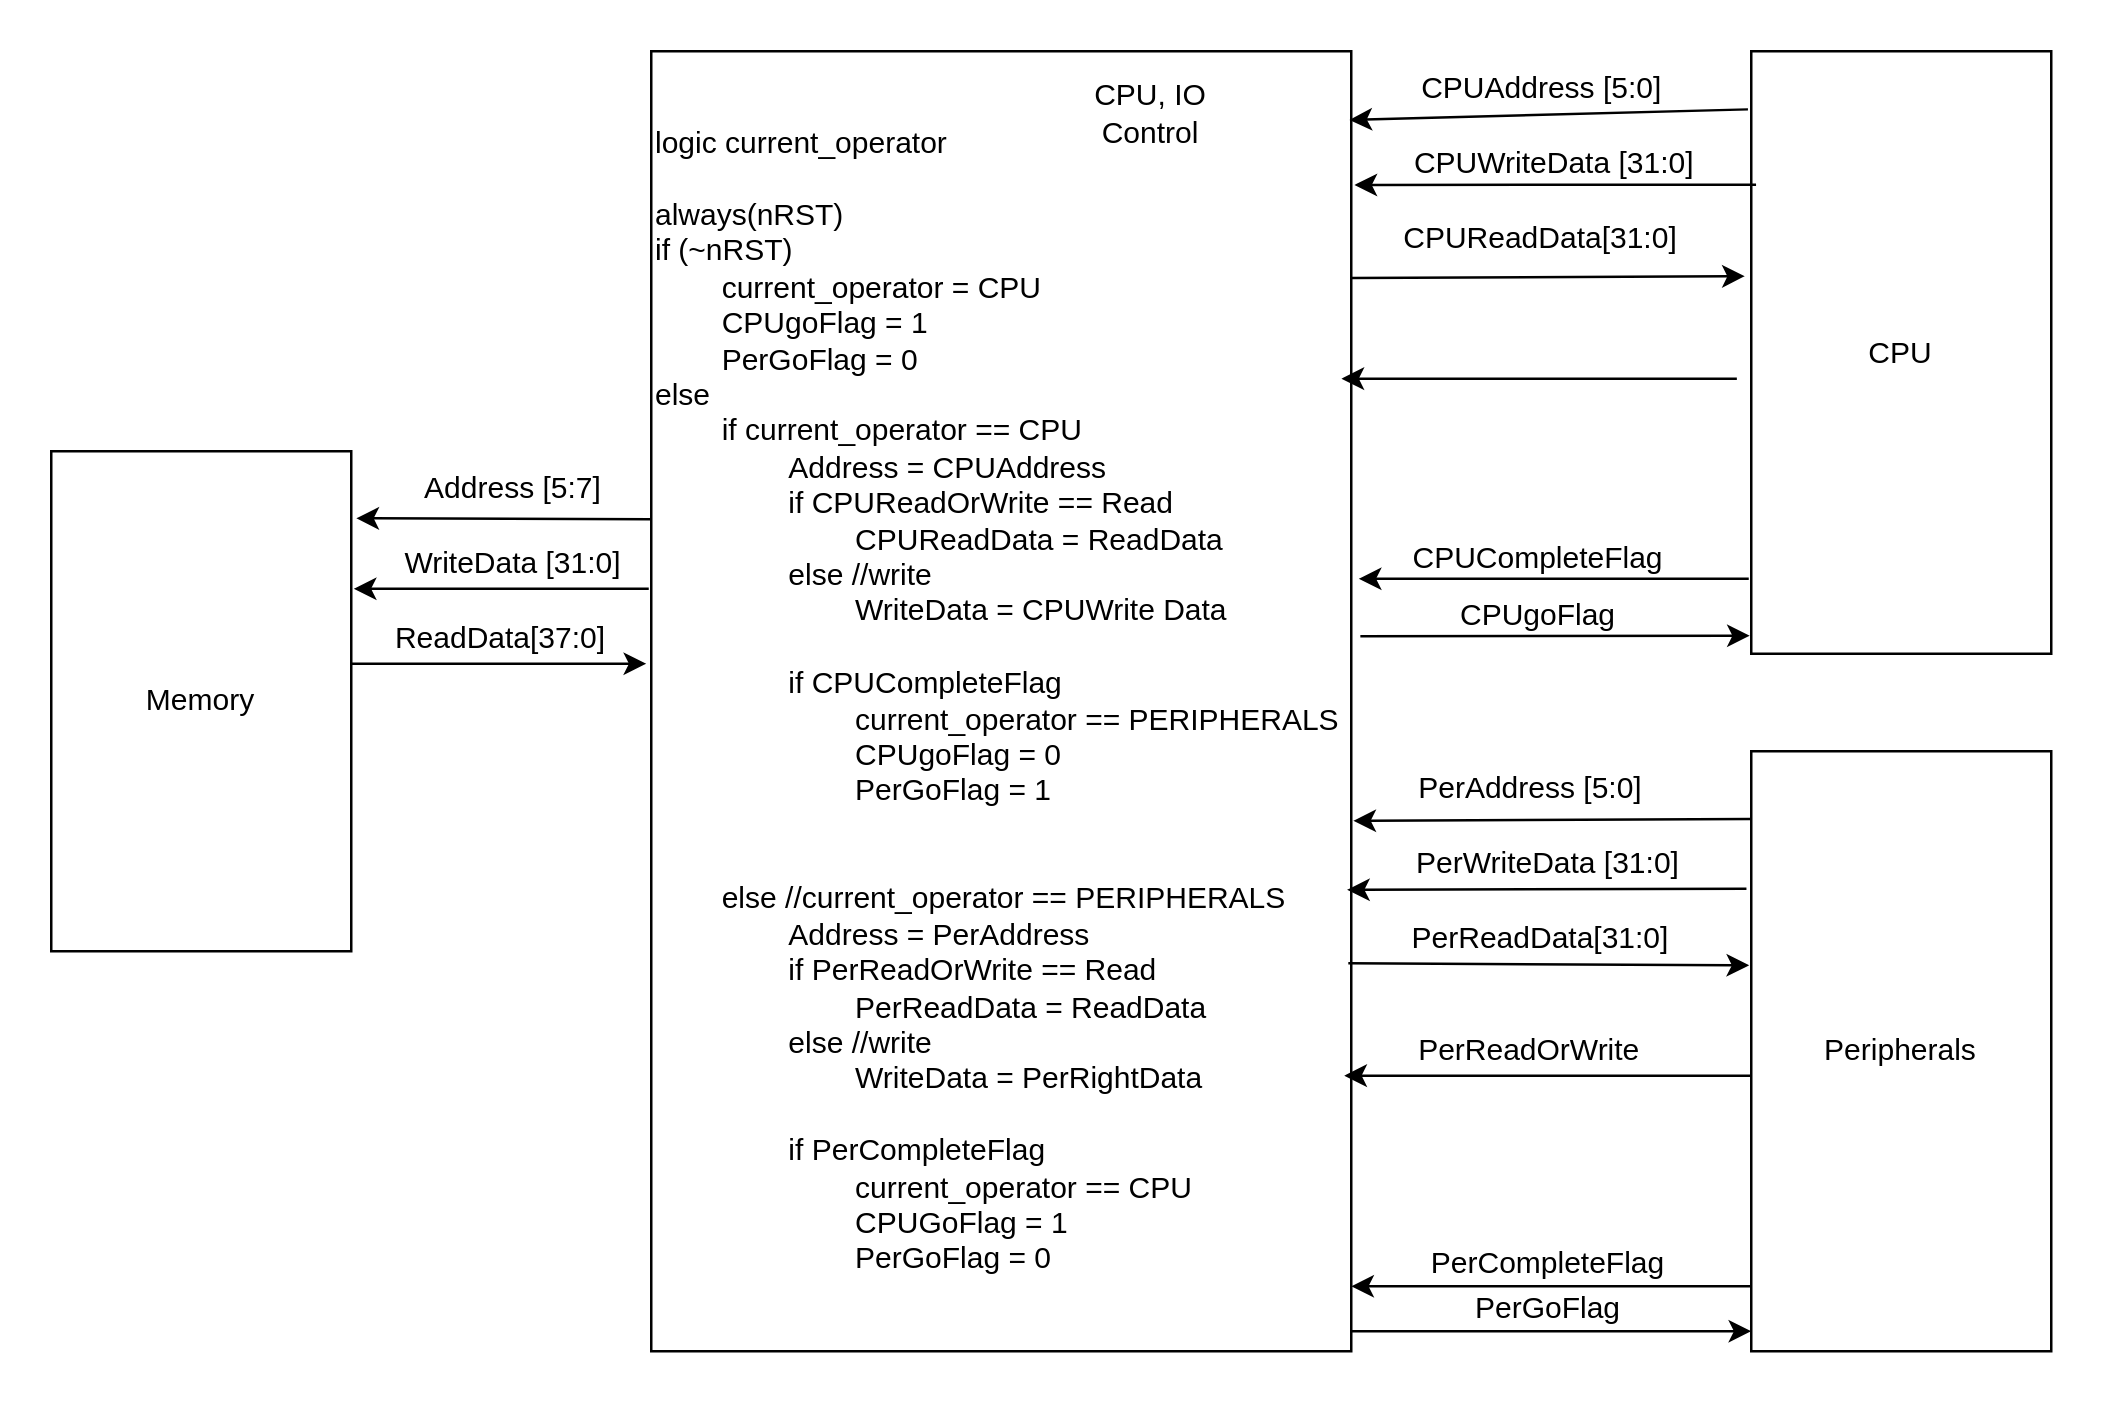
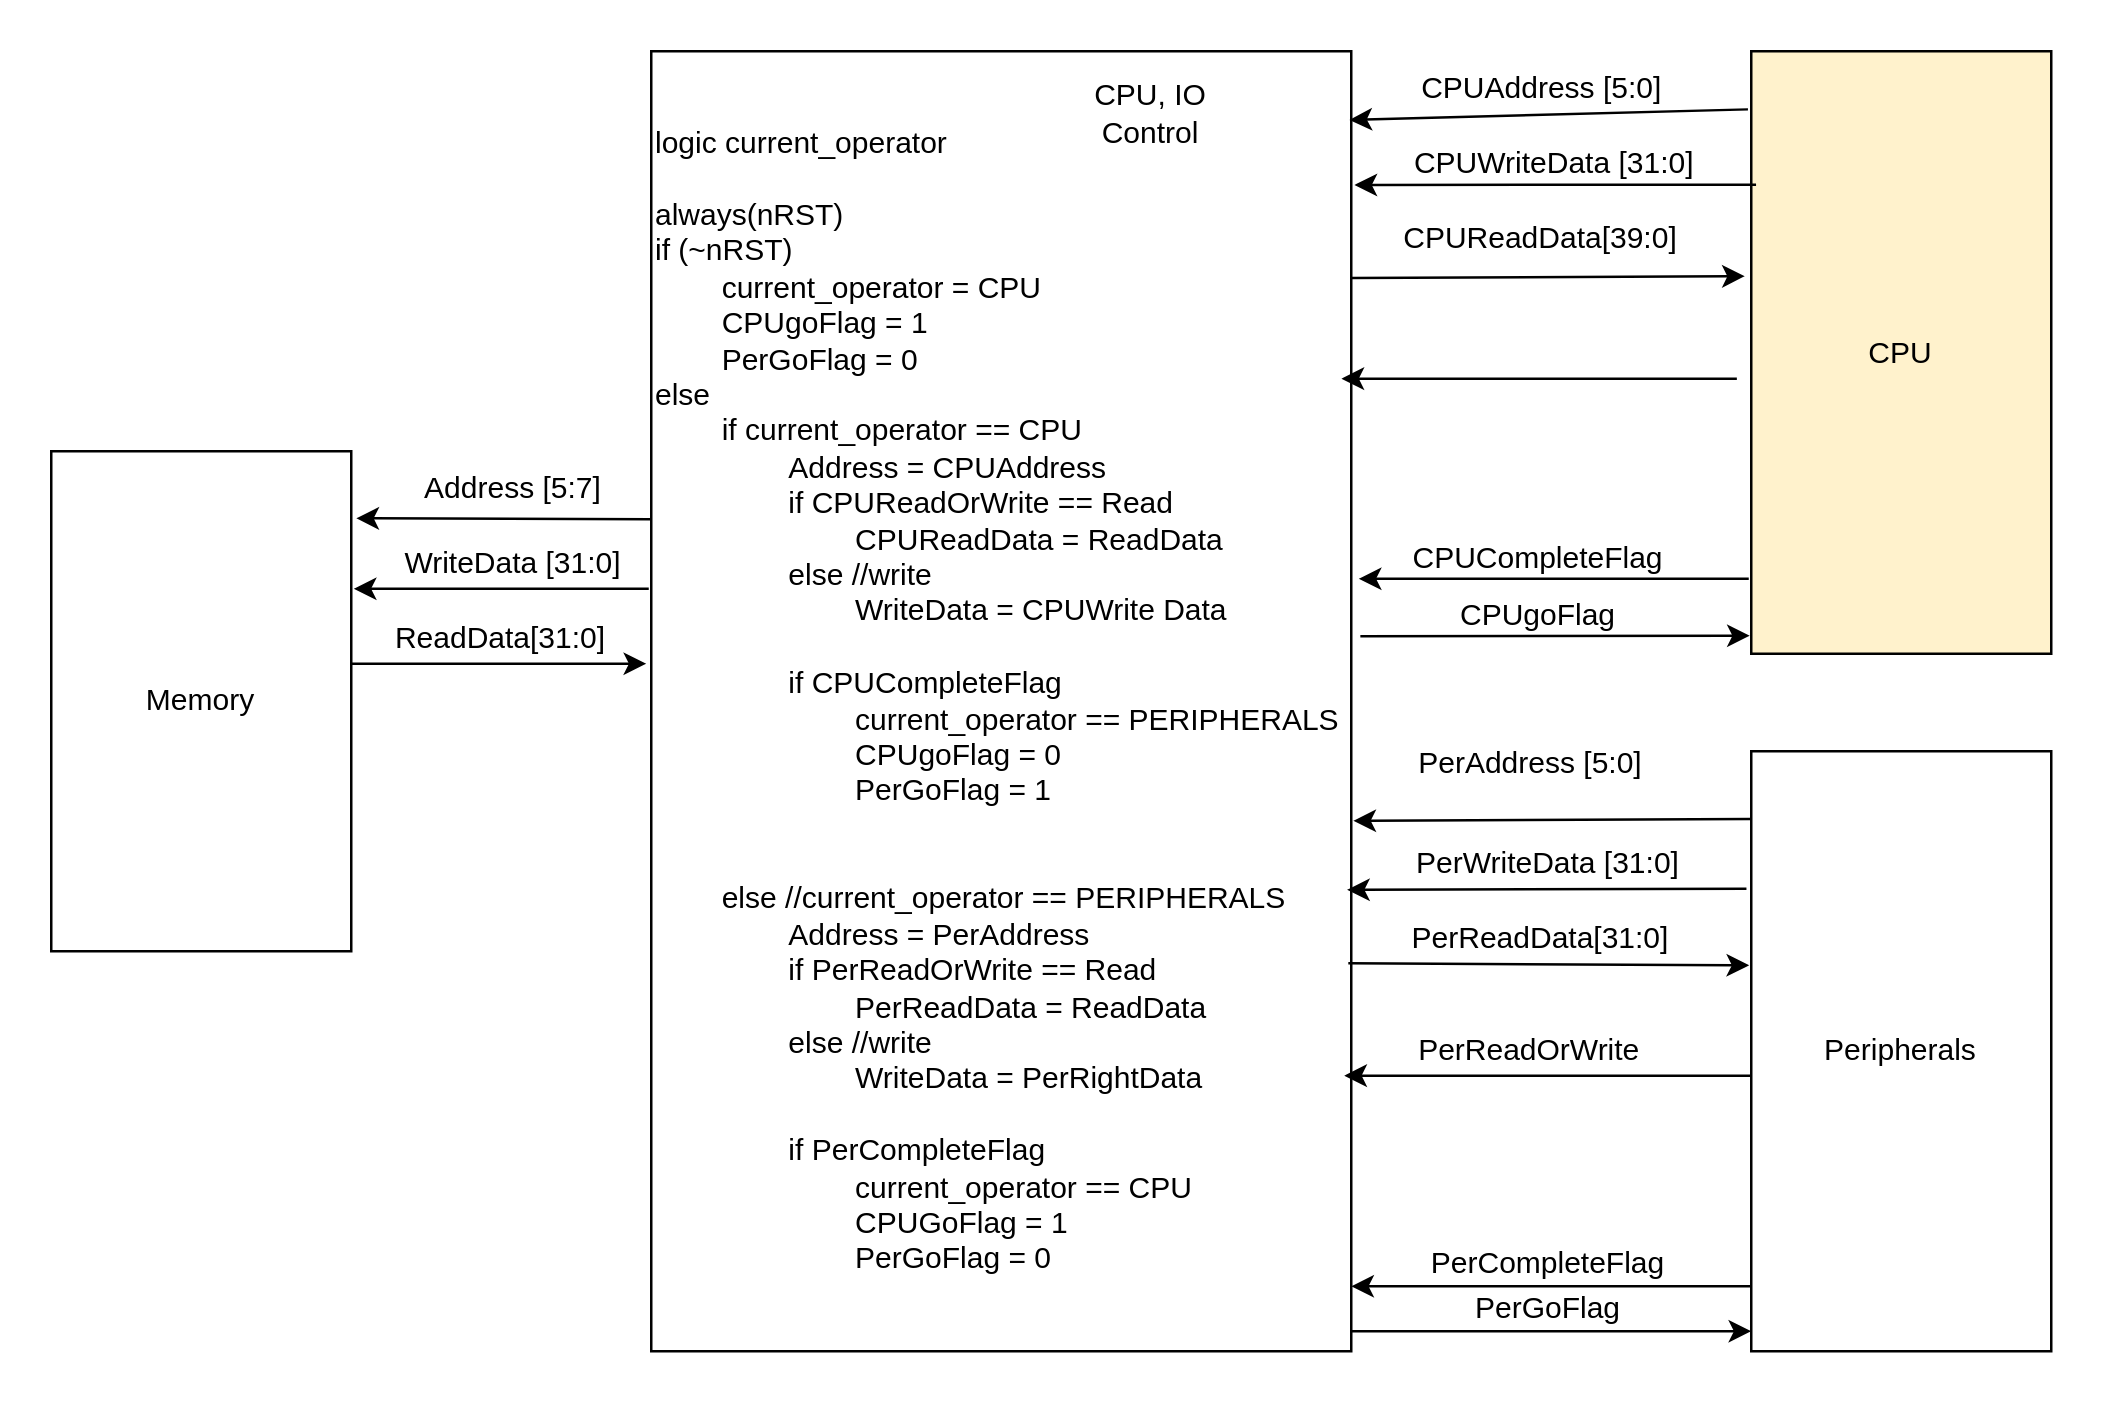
(1541, 239) -> (1541, 239)
(1901, 353) -> (1901, 353)
(501, 639) -> (501, 639)
(1531, 789) -> (1531, 764)
